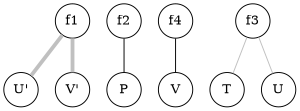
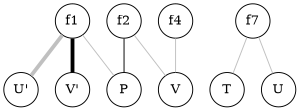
(253, 21) -> (253, 21)
(73, 55) -> (73, 55)
none -> (98, 55)
none -> (150, 55)
(176, 55) -> (176, 55)
